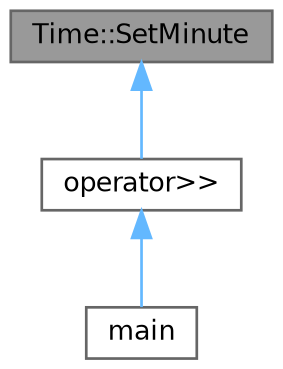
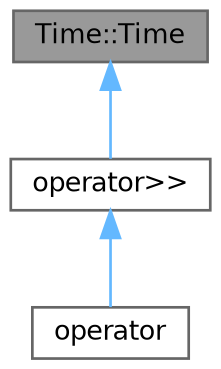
(142, 36) -> (111, 36)
(142, 333) -> (111, 333)
